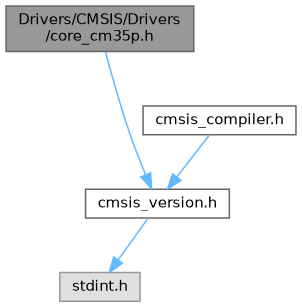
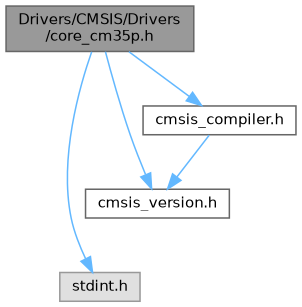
none -> (159, 74)
(133, 239) -> (69, 155)
